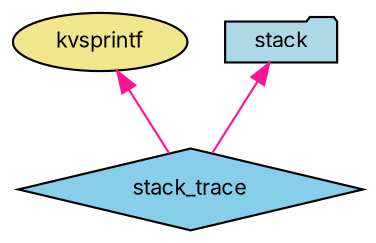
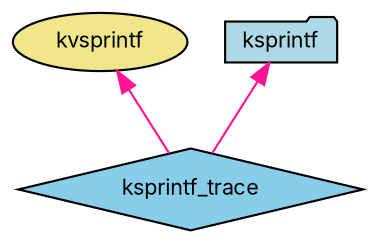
(281, 42) -> (281, 42)
(191, 189) -> (191, 189)
